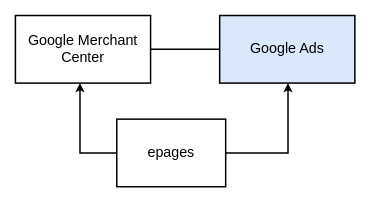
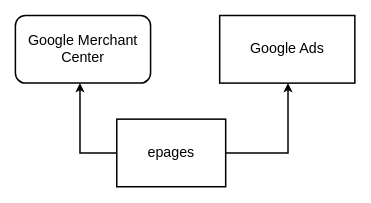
(83, 49) -> (83, 49)
(184, 49) -> none
(287, 49) -> (287, 49)
